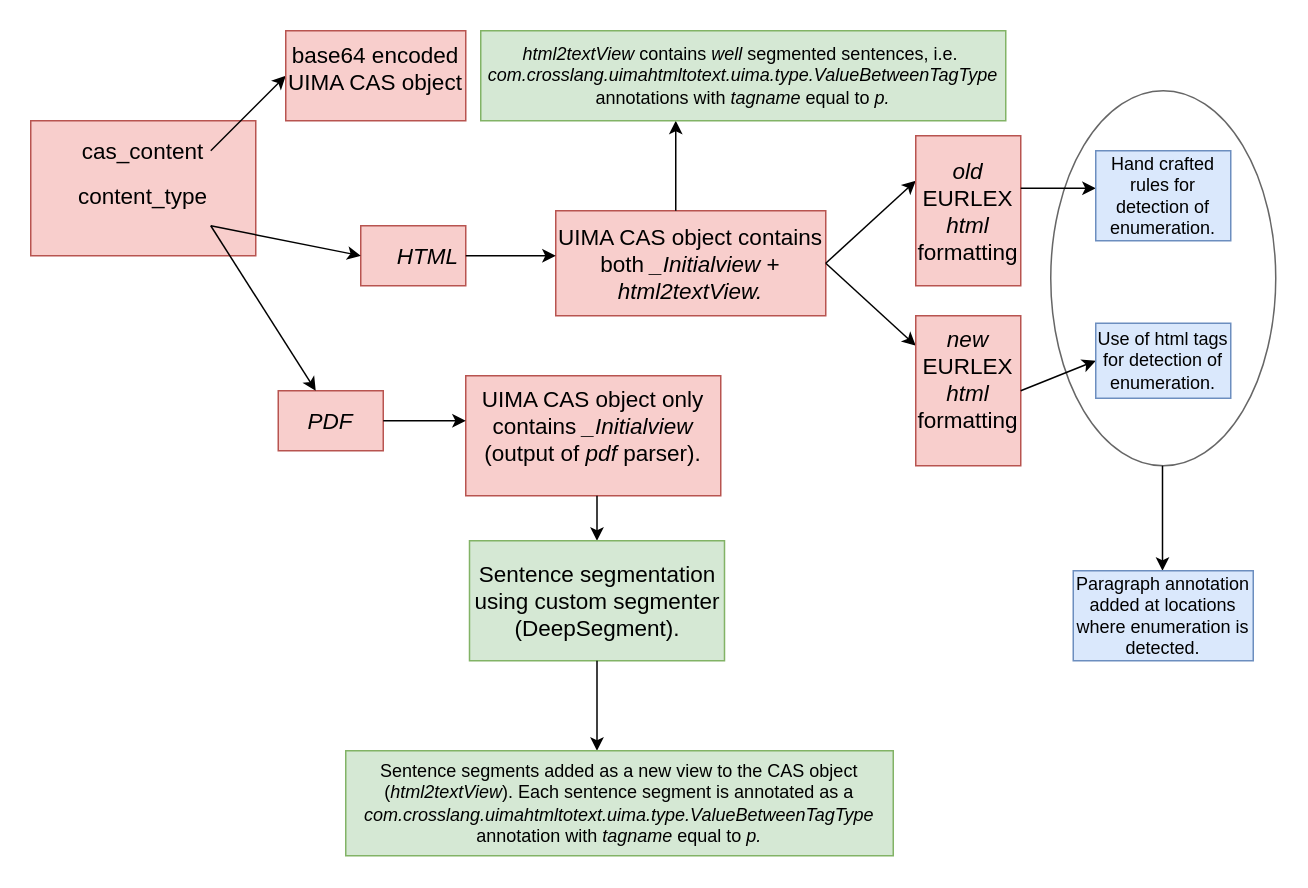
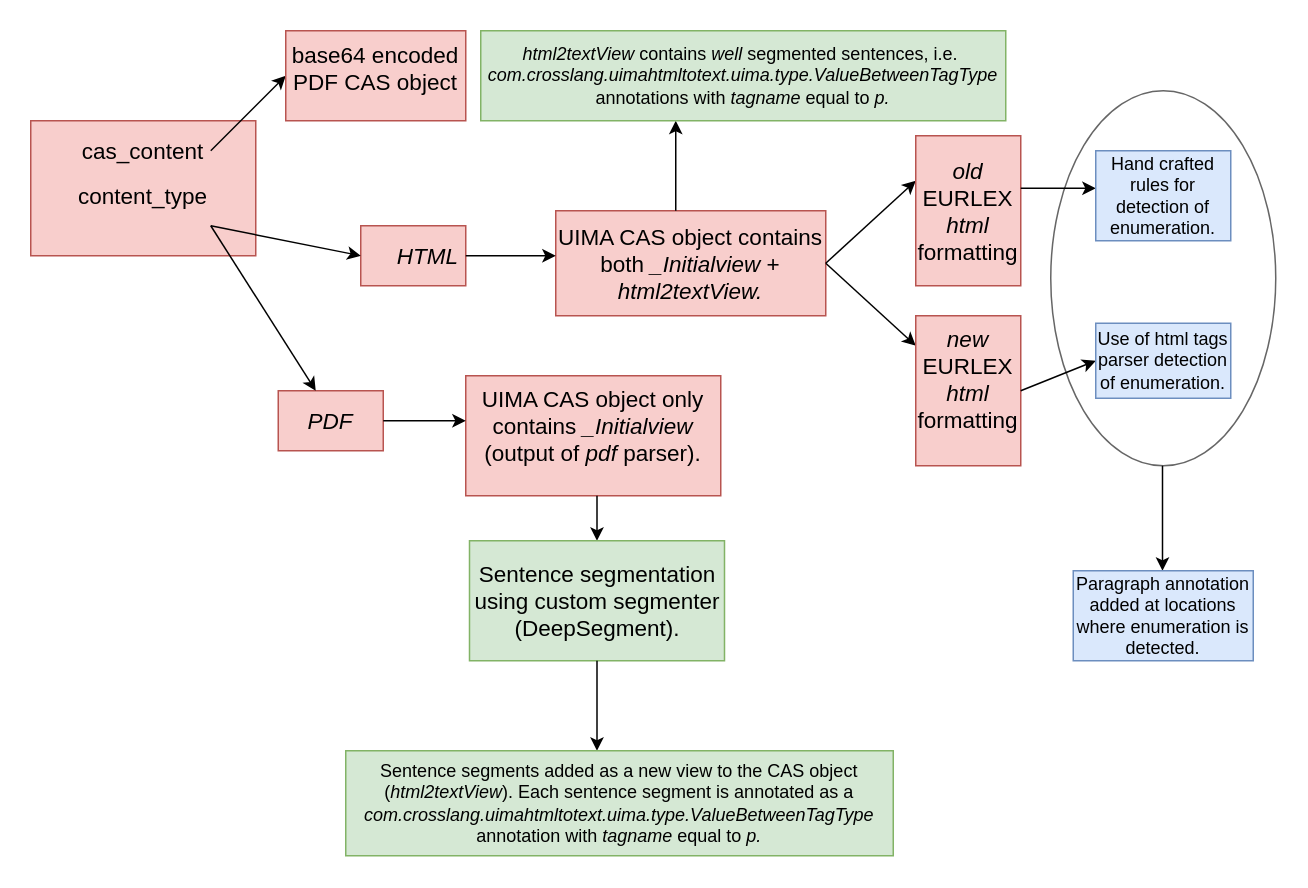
(376, 68) -> (376, 68)
(1163, 361) -> (1163, 361)
